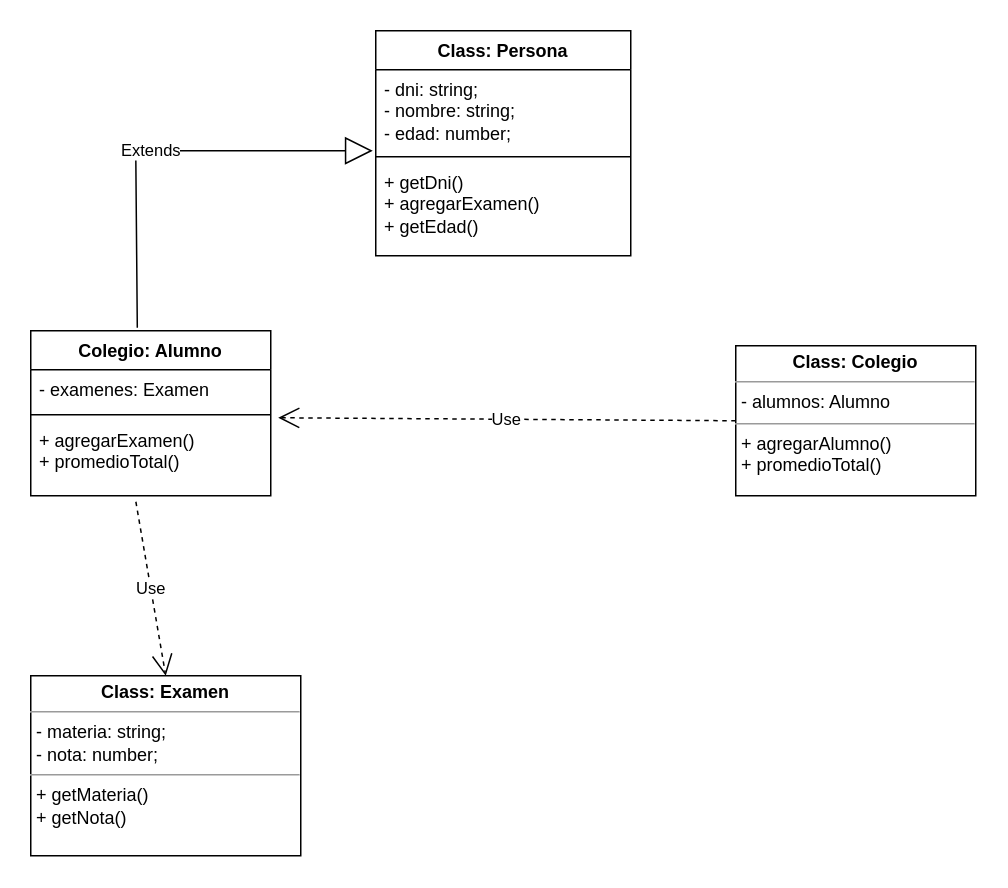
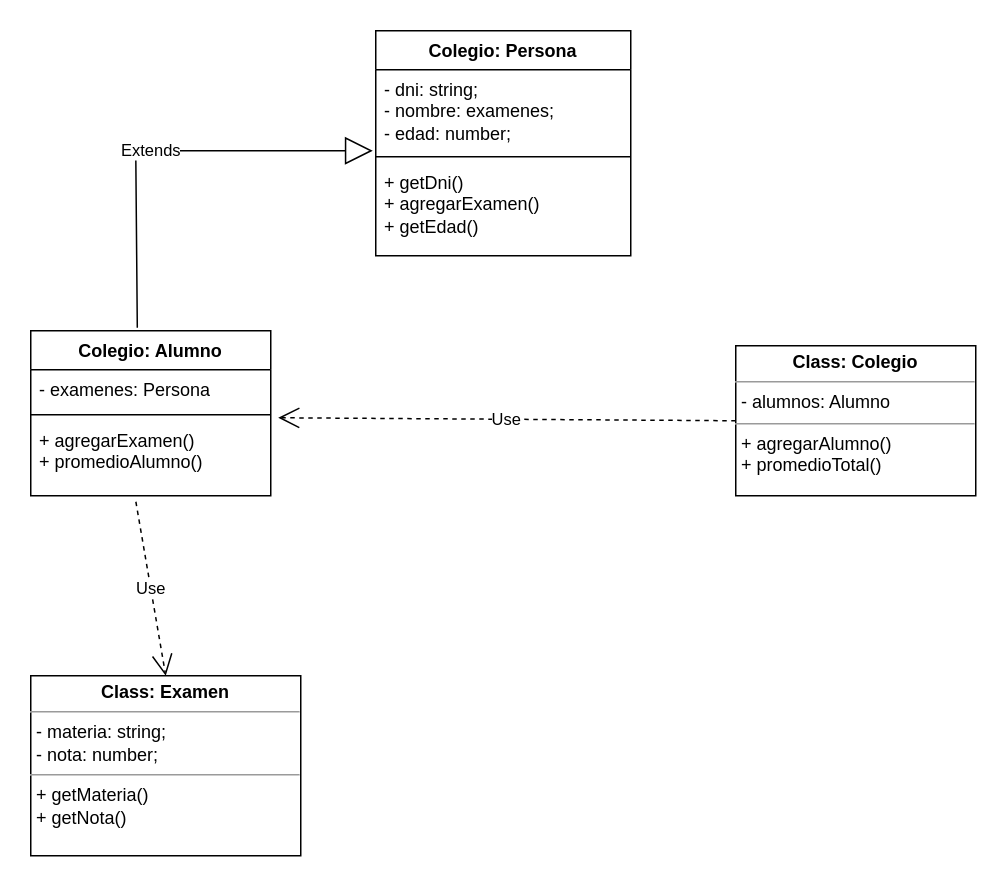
(503, 52) -> (503, 52)
(459, 113) -> (471, 113)
(123, 391) -> (128, 391)
(123, 453) -> (123, 453)
